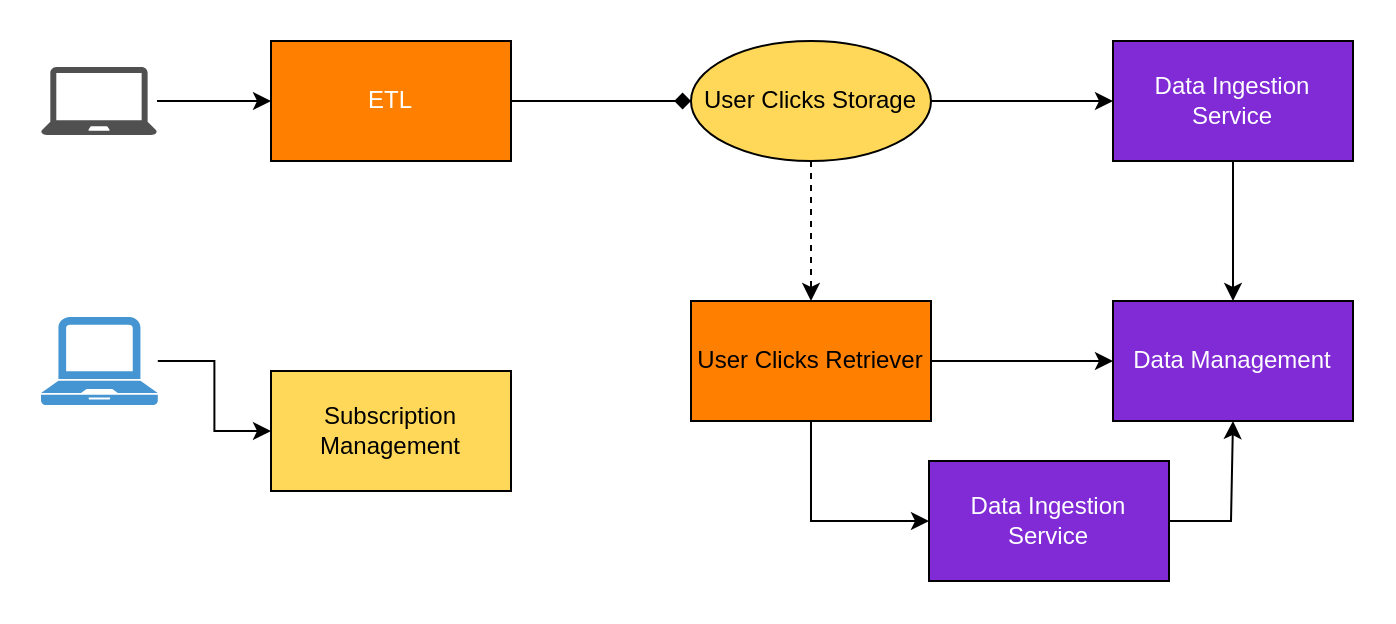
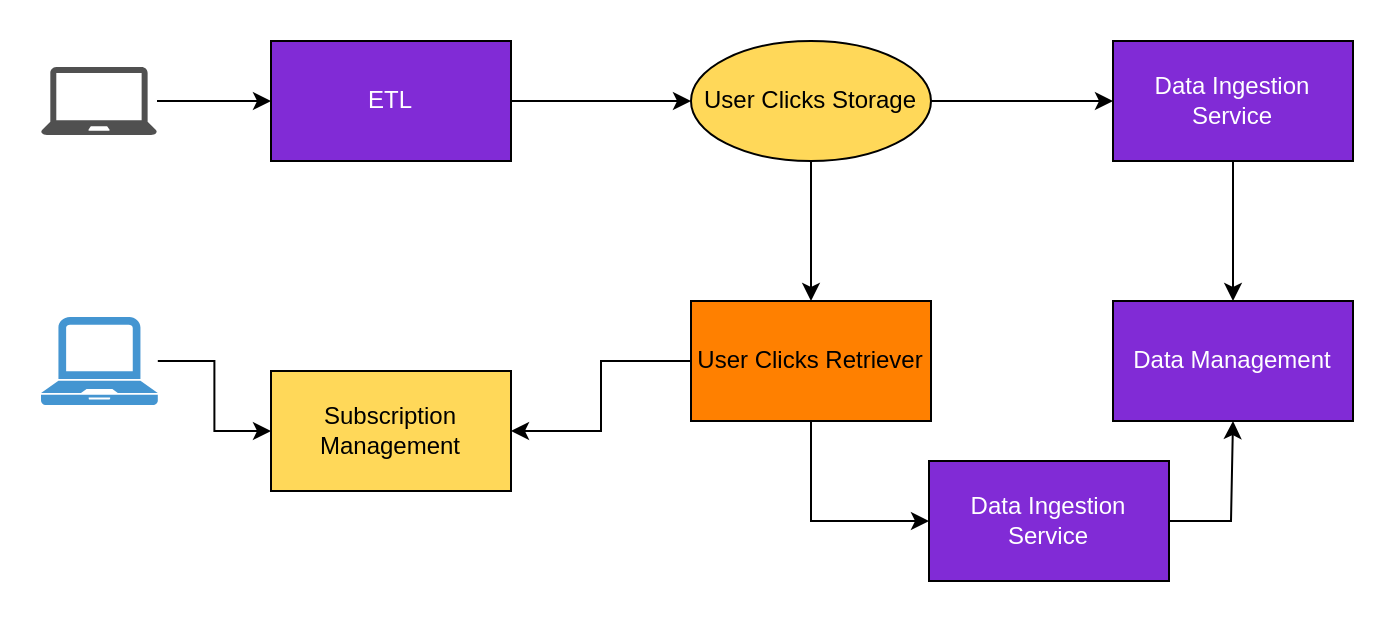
(391, 101) -> (391, 101)
(675, 101) -> (676, 101)
(811, 222) -> (811, 222)
(1015, 361) -> (601, 389)
